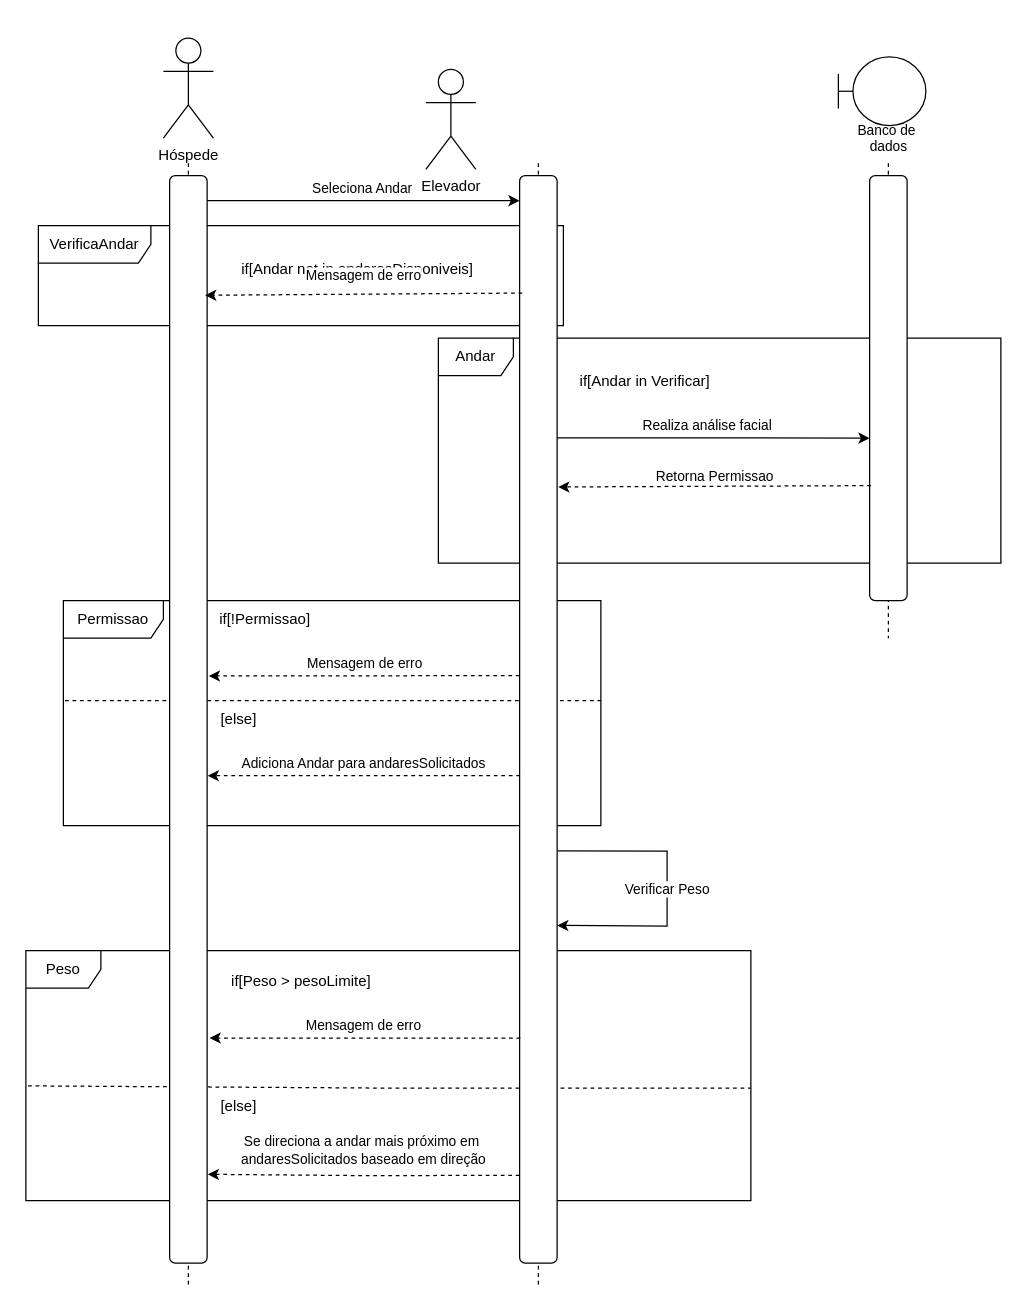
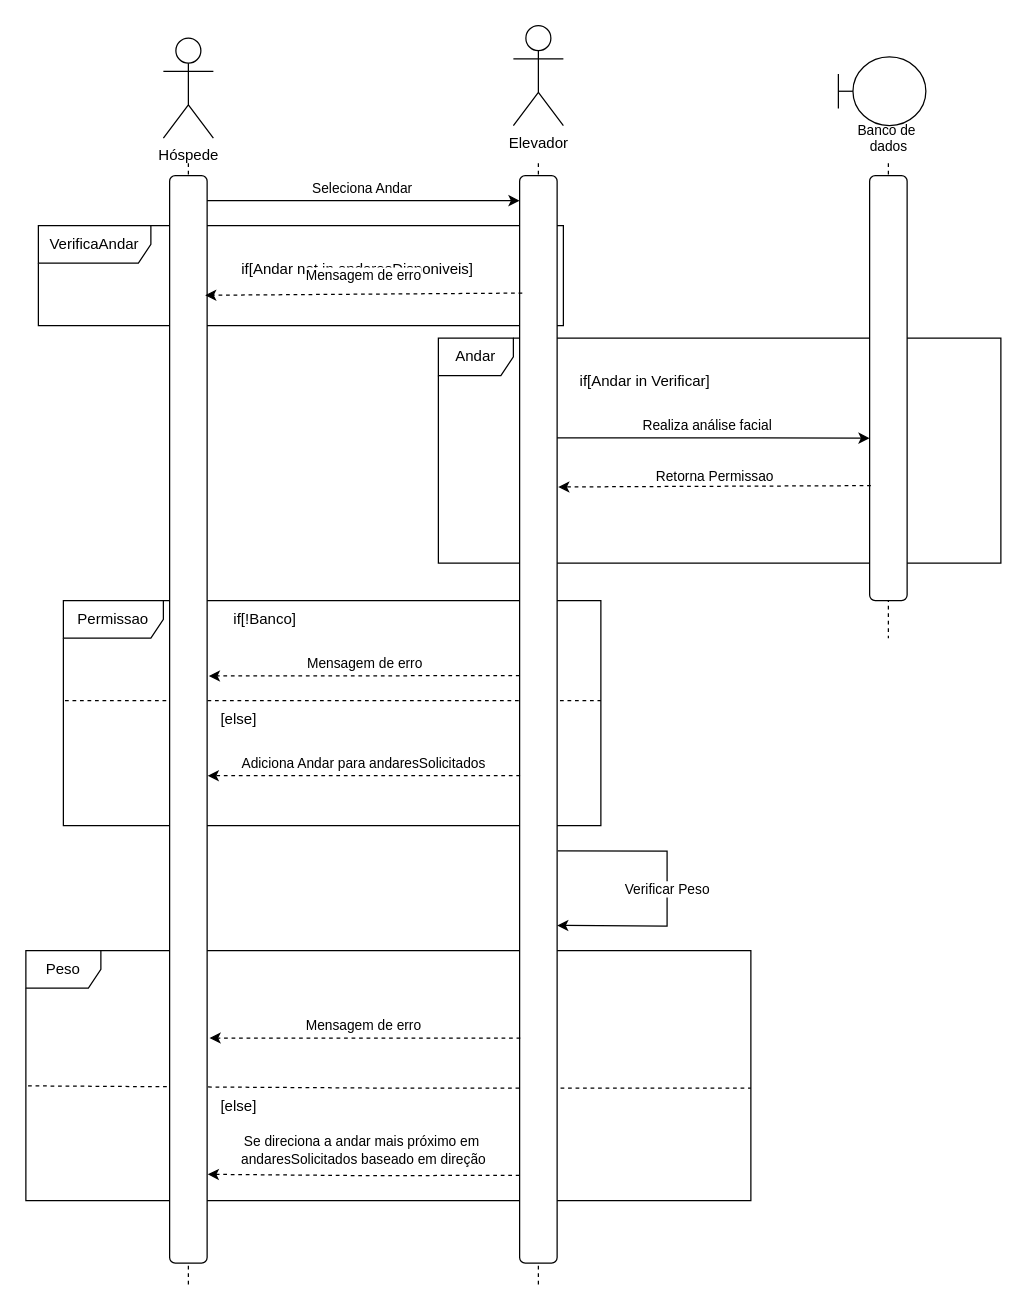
(451, 119) -> (538, 76)
(265, 619) -> (265, 619)
(301, 982) -> none
